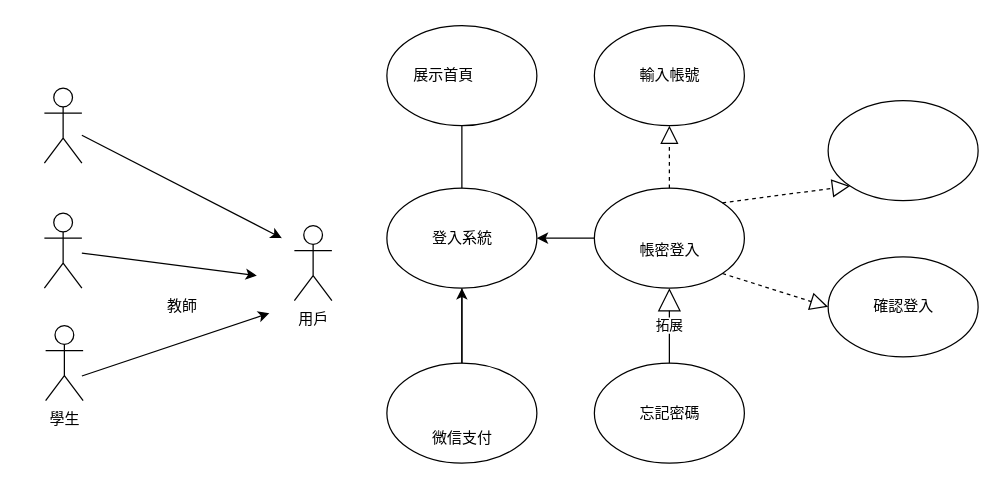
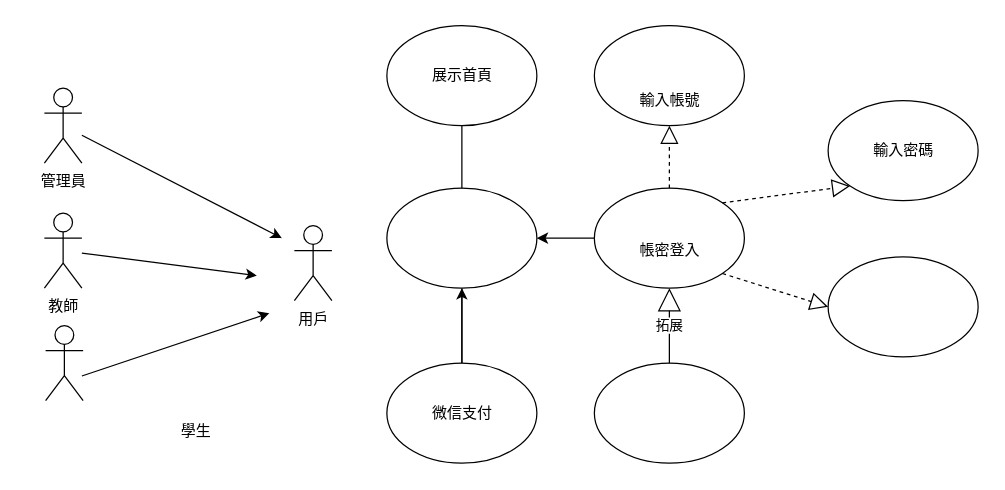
(443, 76) -> (462, 76)
(669, 76) -> (669, 101)
none -> (903, 151)
none -> (63, 182)
(462, 238) -> none
(182, 307) -> (63, 307)
(903, 307) -> none
(669, 413) -> none
(64, 419) -> (196, 432)
(462, 438) -> (462, 413)
